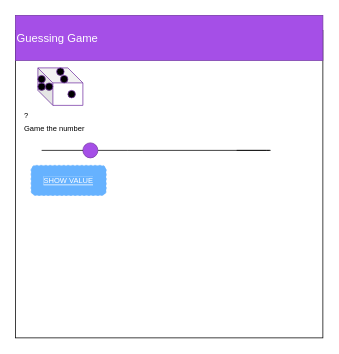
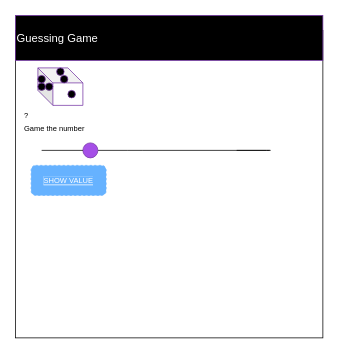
(169, 38) -> (169, 38)
